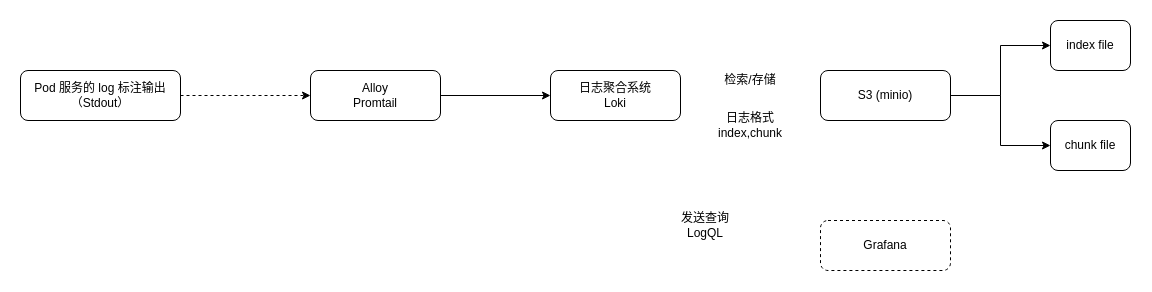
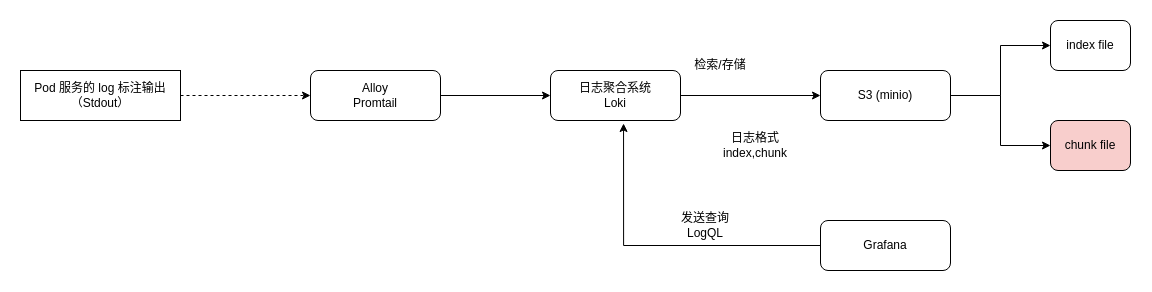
(751, 81) -> (721, 66)
(101, 96) -> (101, 96)
none -> (747, 96)
(751, 126) -> (756, 146)
(1091, 146) -> (1091, 146)
none -> (665, 246)
(886, 246) -> (886, 246)
